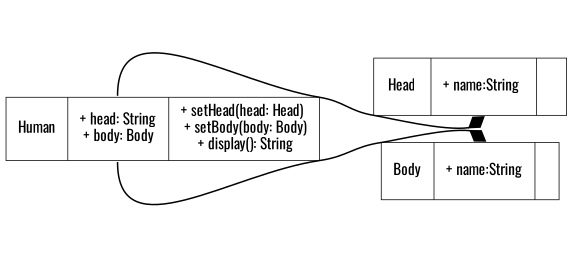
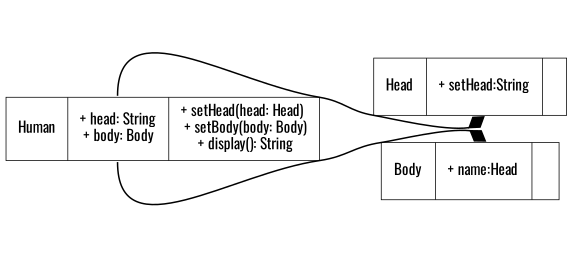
(481, 86) -> (484, 86)
(484, 170) -> (483, 170)
